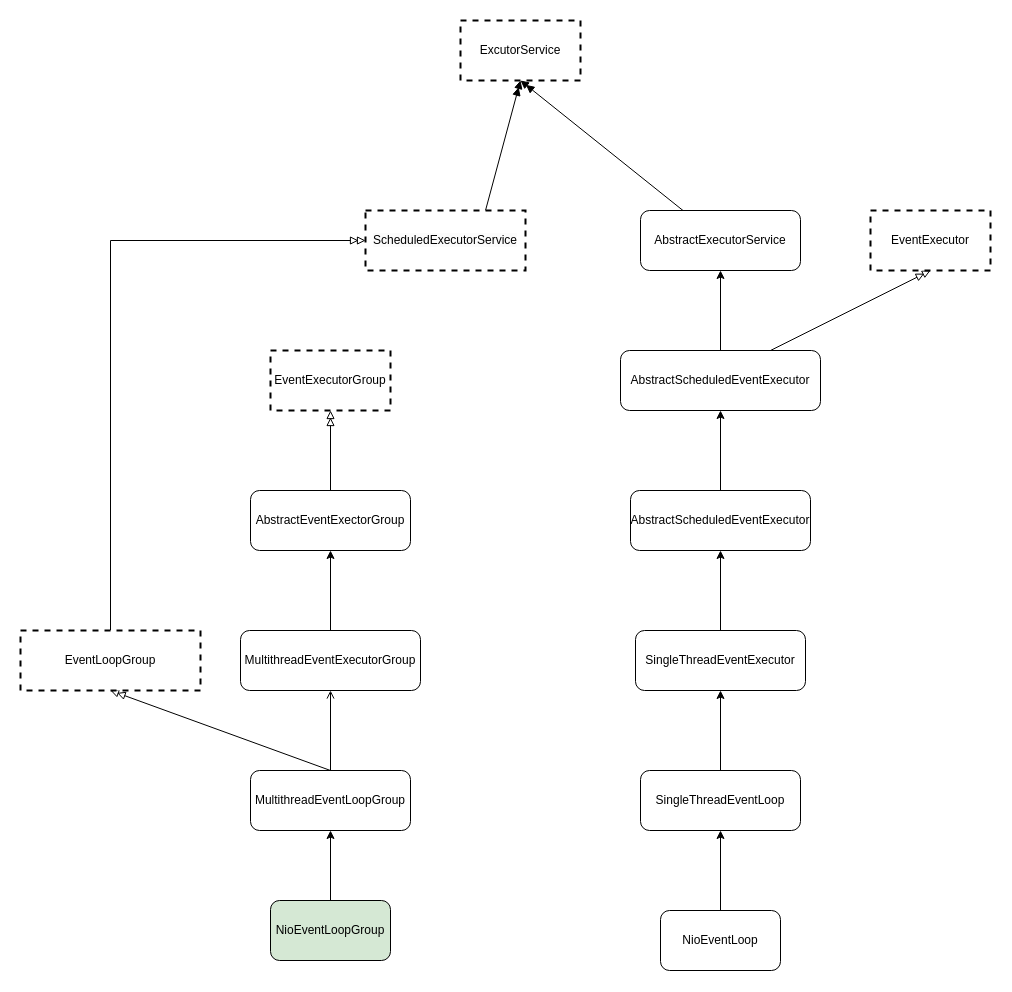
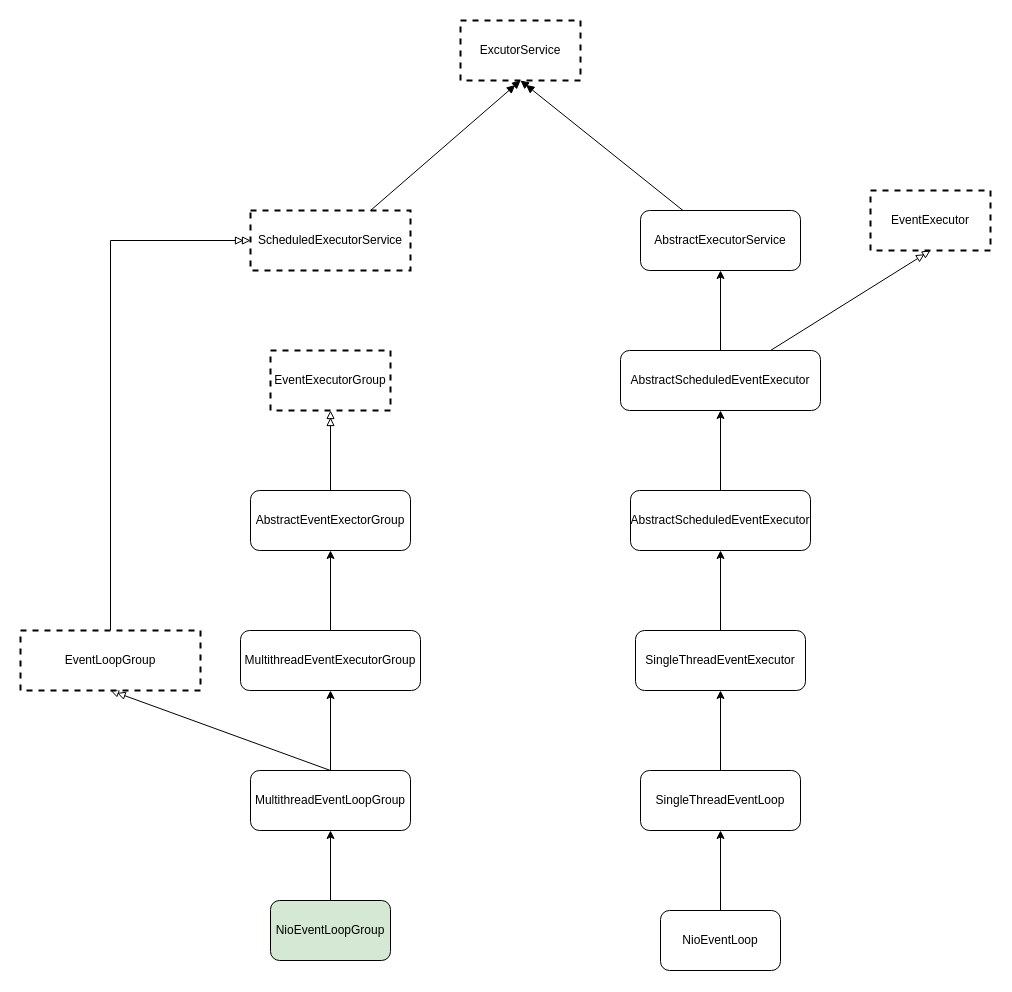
(446, 241) -> (331, 241)
(931, 241) -> (931, 221)
(331, 696) -> (331, 698)
